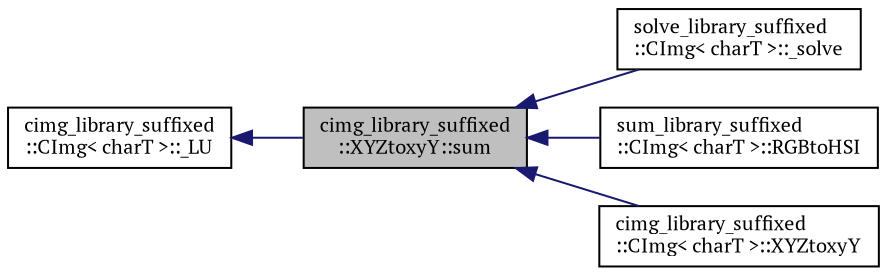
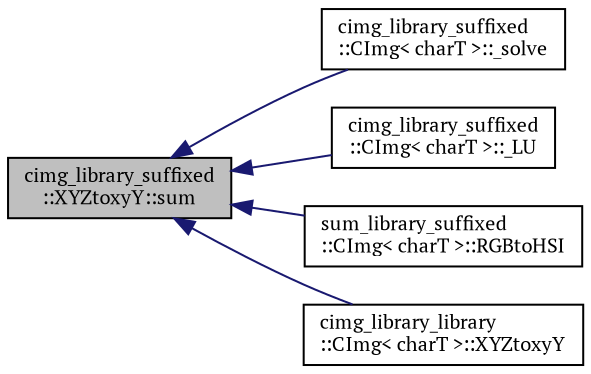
(739, 39) -> (443, 39)
(278, 138) -> (292, 161)
(739, 236) -> (443, 335)
